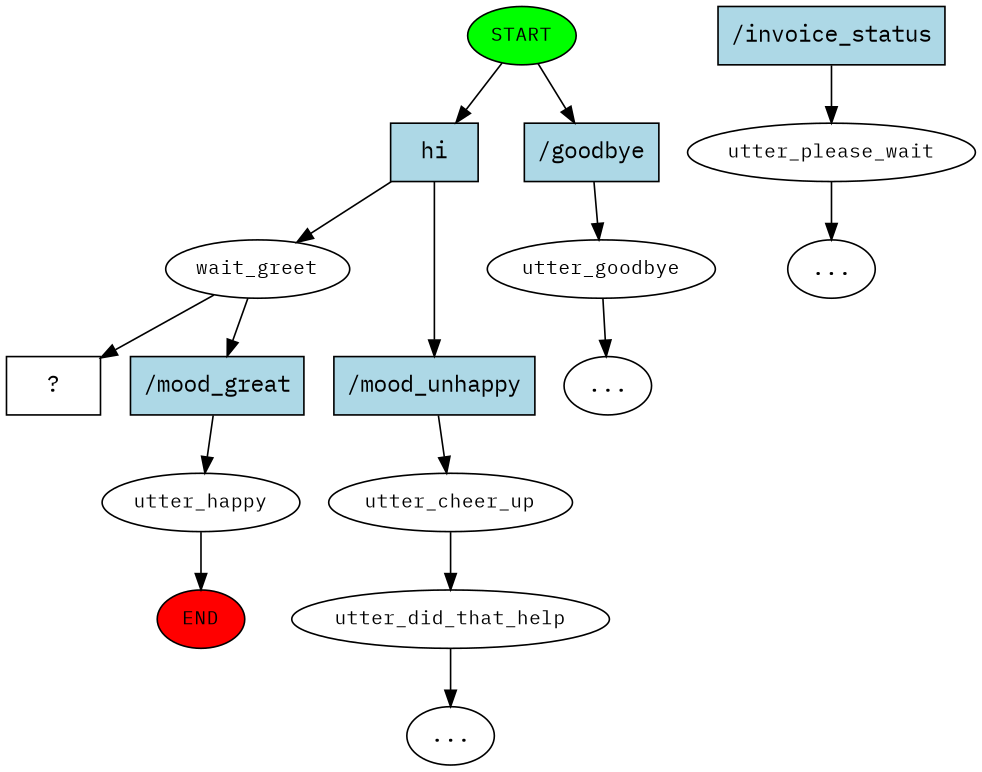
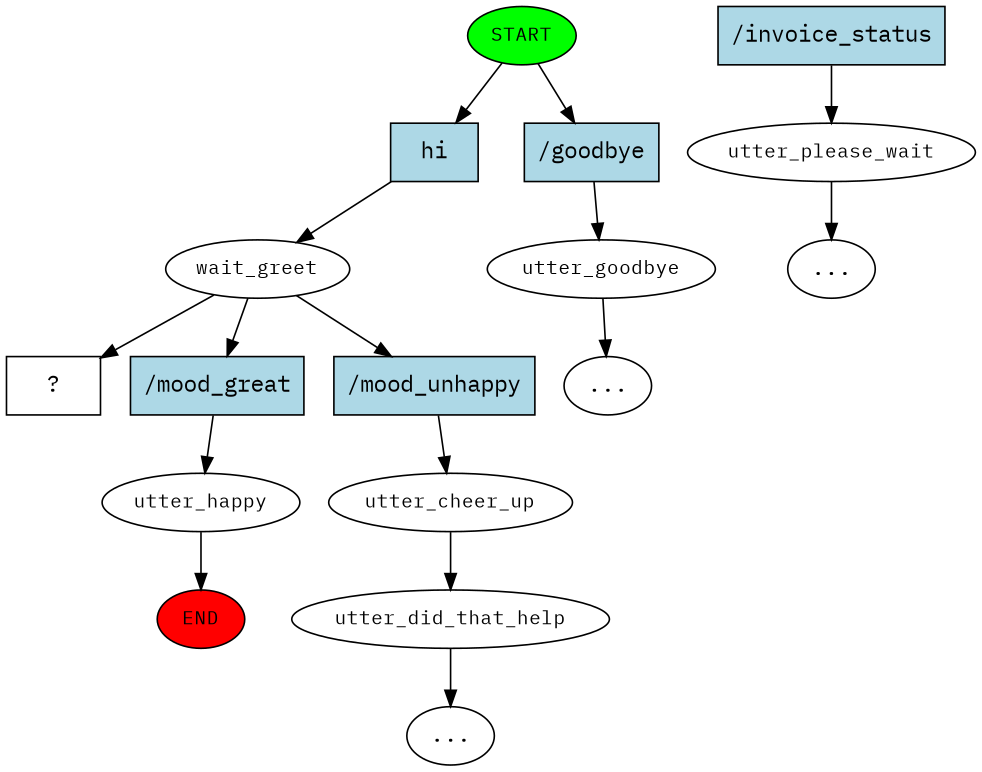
(434, 261) -> (337, 321)
